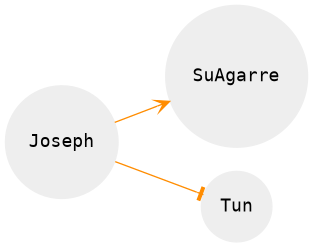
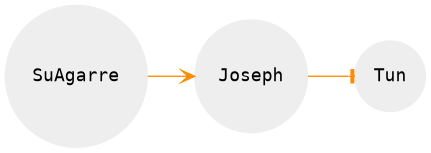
(136, 114) -> (165, 76)
